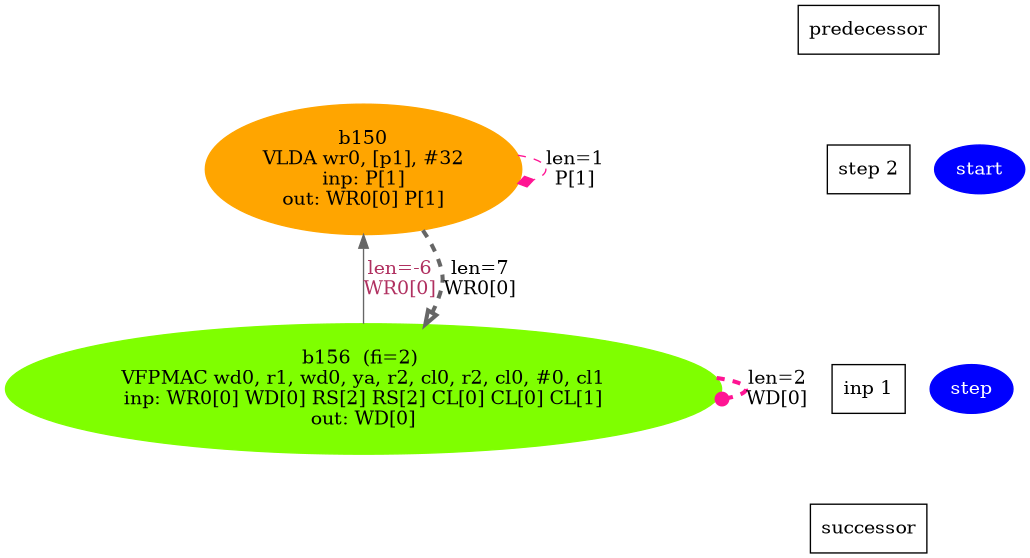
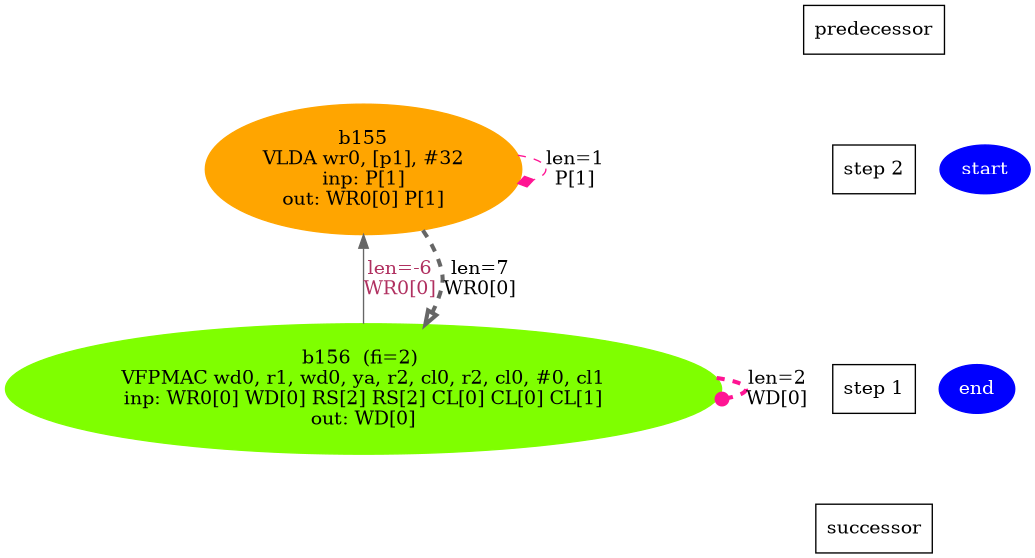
(364, 169) -> (364, 169)
(869, 389) -> (874, 389)
(972, 389) -> (977, 389)
